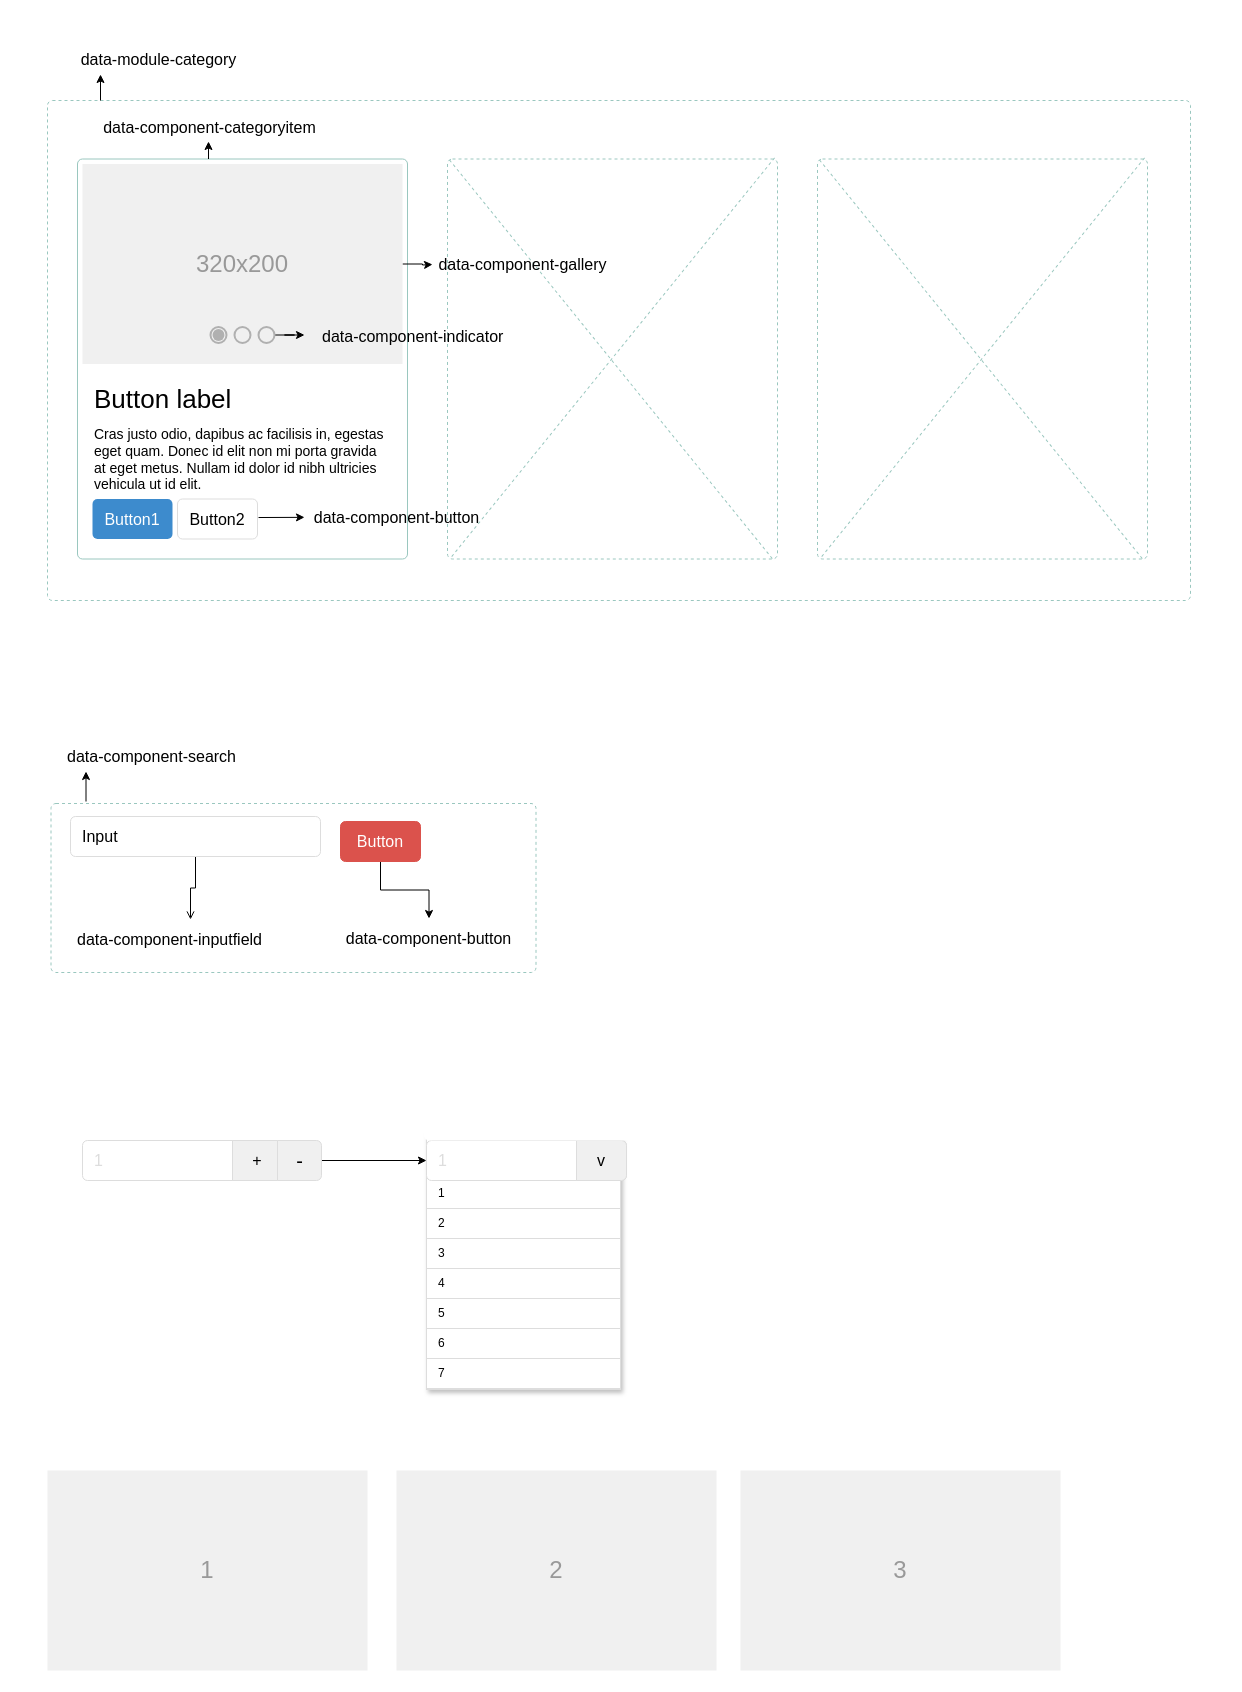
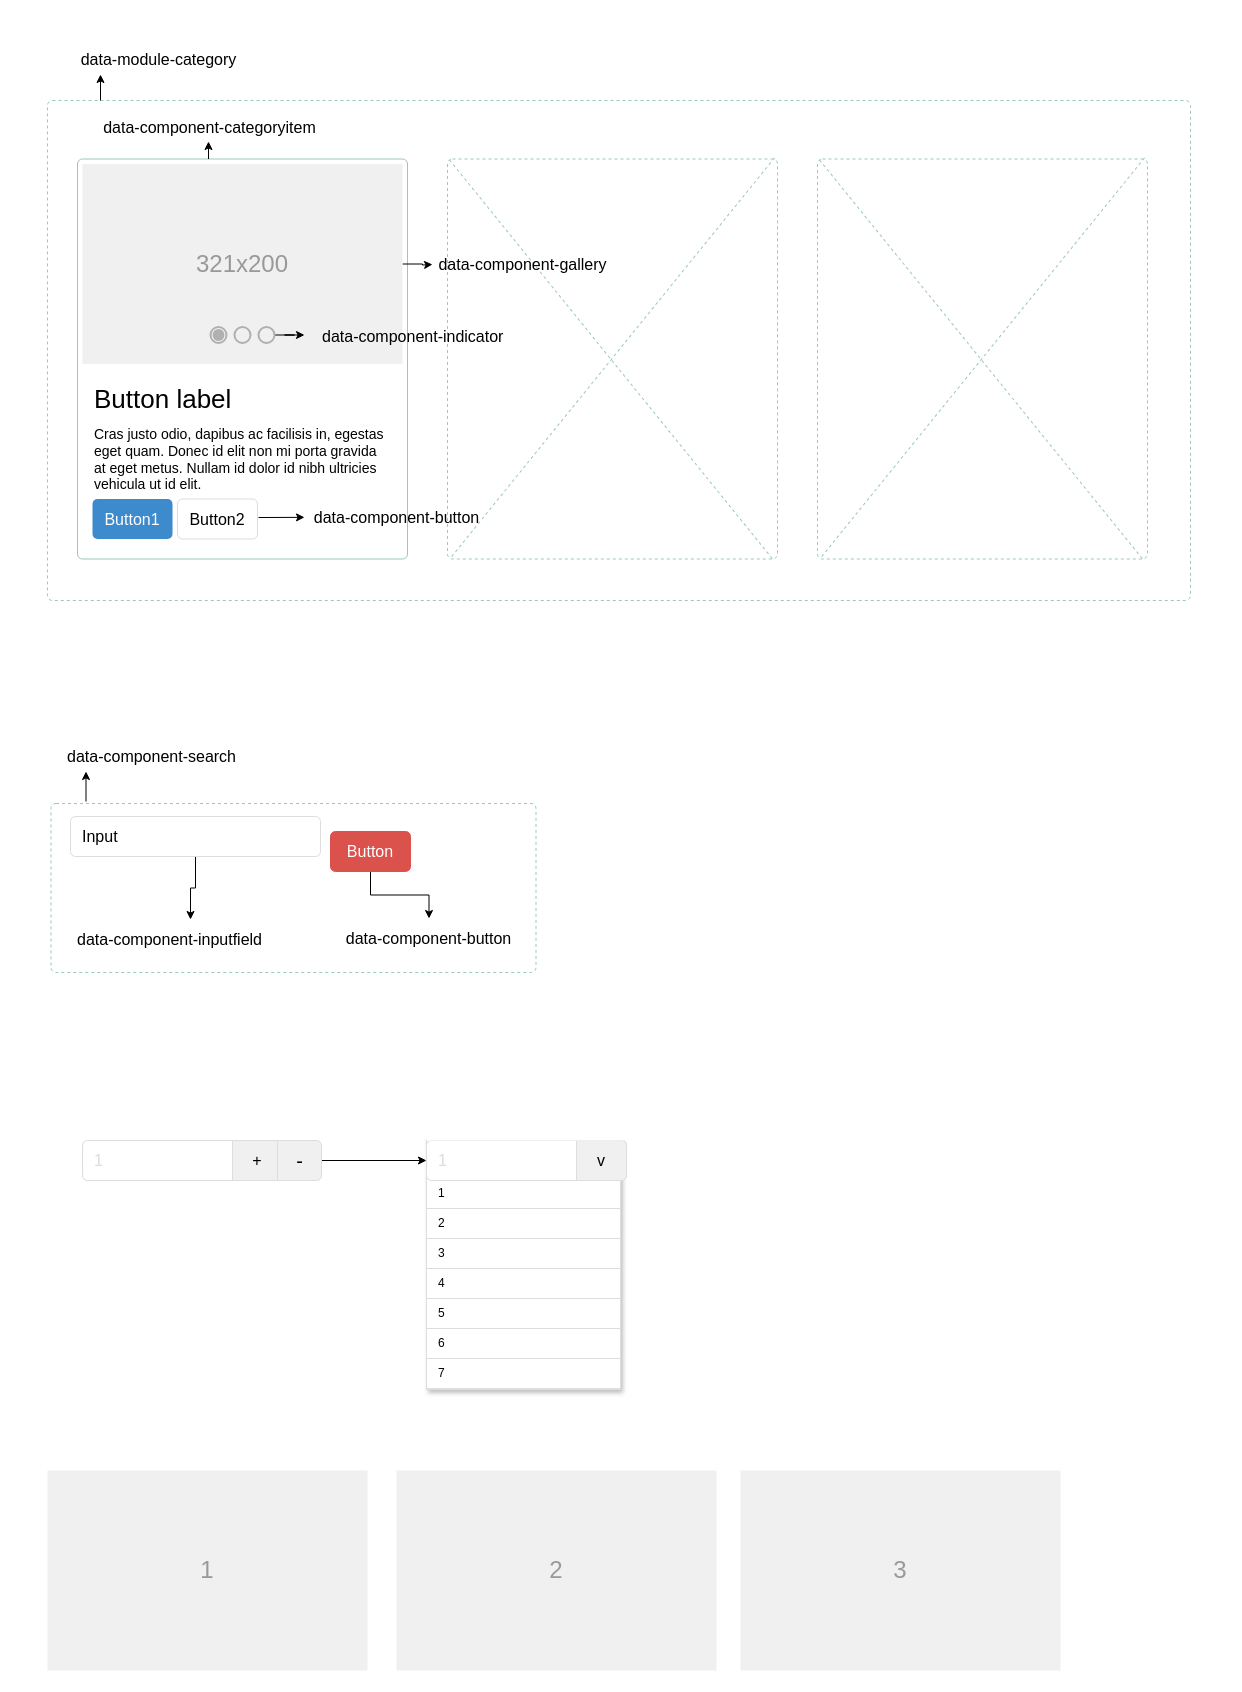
(243, 265) -> (243, 265)
(381, 842) -> (371, 852)
(191, 913) -> (191, 911)
